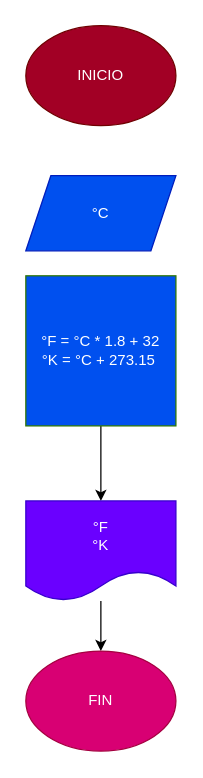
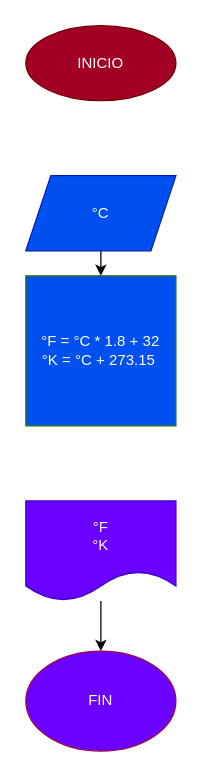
(101, 76) -> (101, 63)
none -> (101, 259)
(101, 459) -> none
(101, 701) -> (101, 701)
